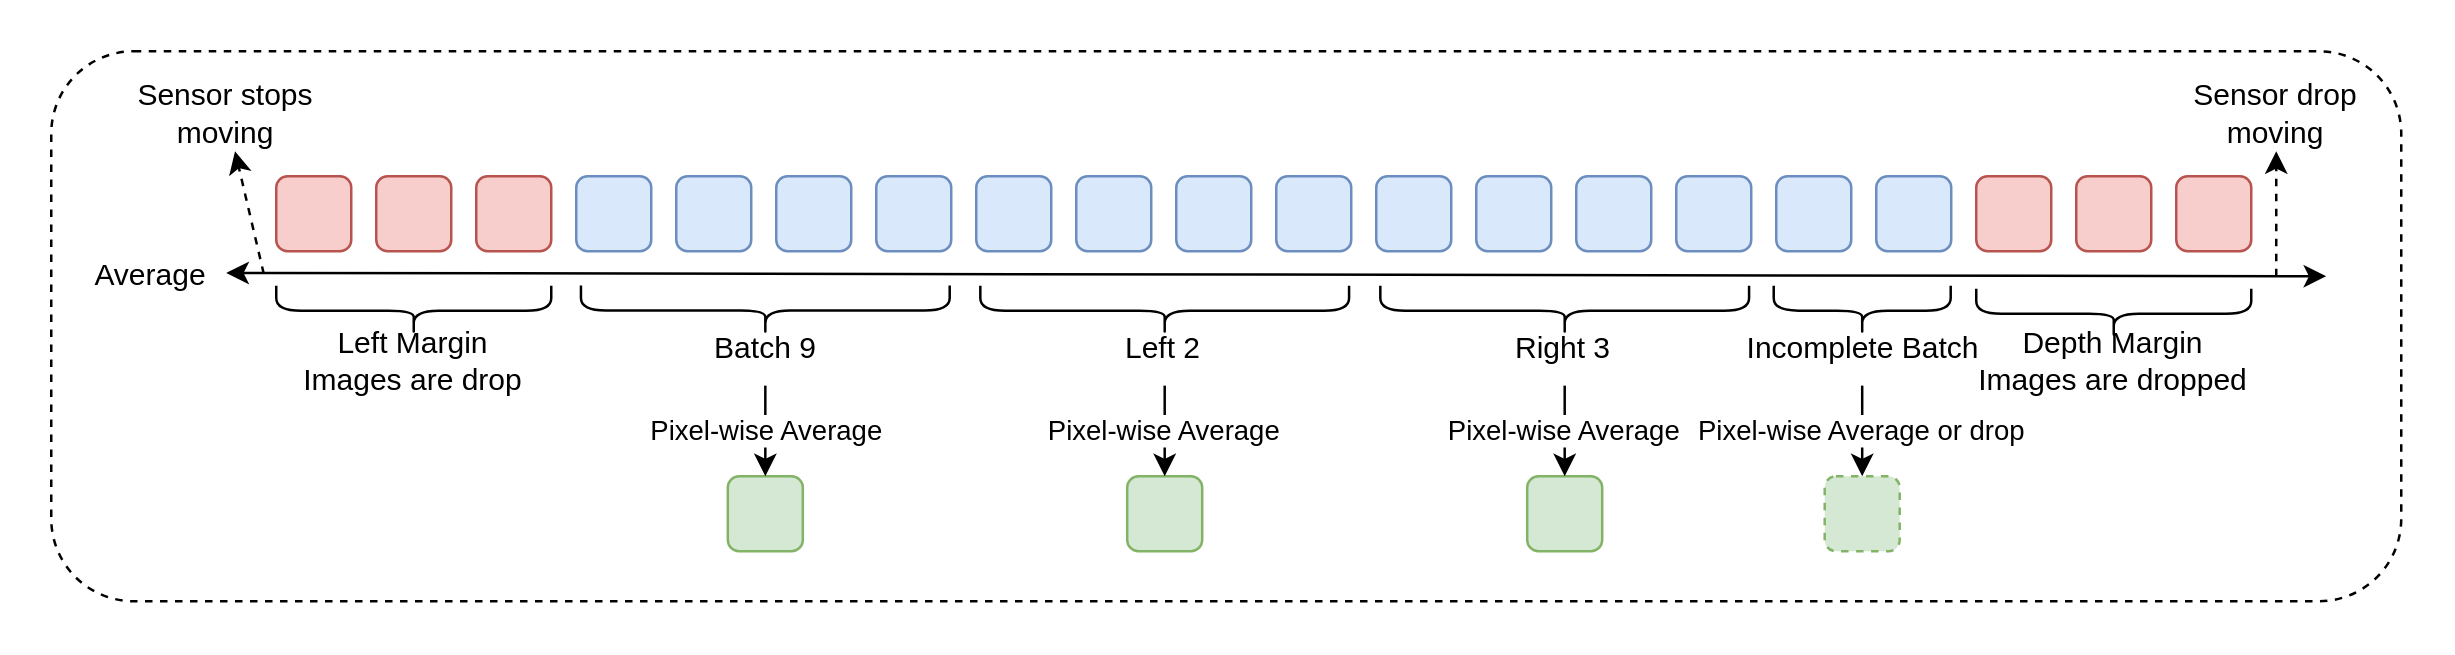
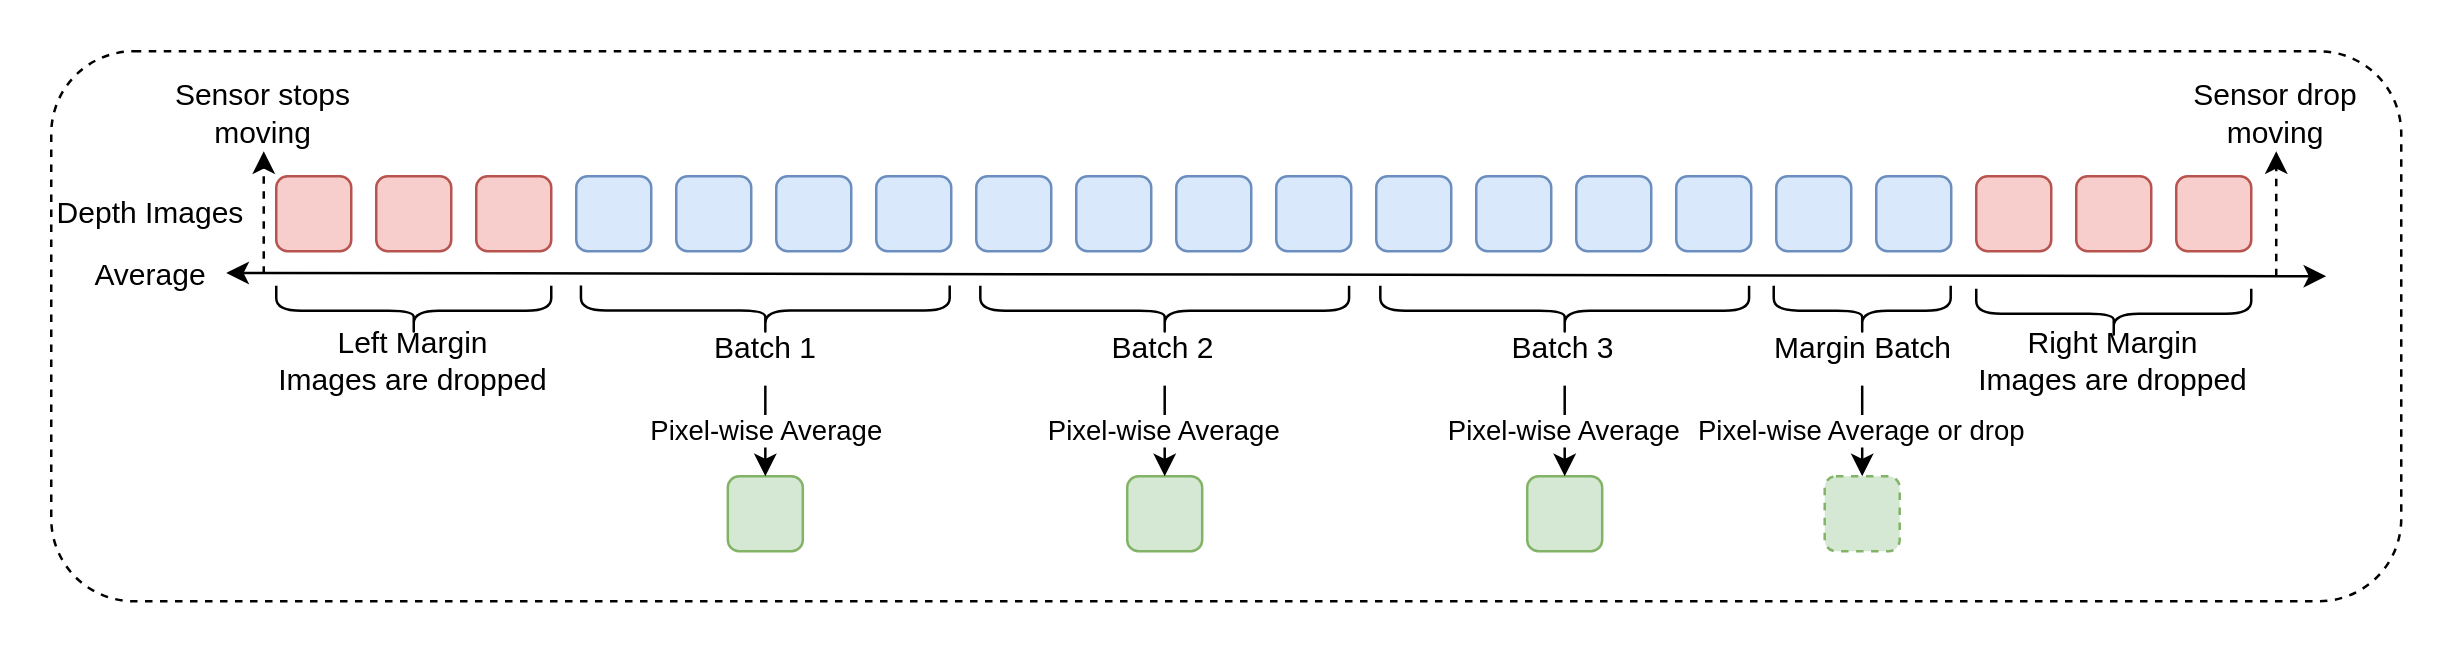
(226, 114) -> (264, 114)
none -> (151, 214)
(766, 349) -> (766, 349)
(1164, 349) -> (1164, 349)
(1564, 349) -> (1564, 349)
(1864, 349) -> (1864, 349)
(414, 361) -> (414, 361)
(2114, 361) -> (2114, 361)
